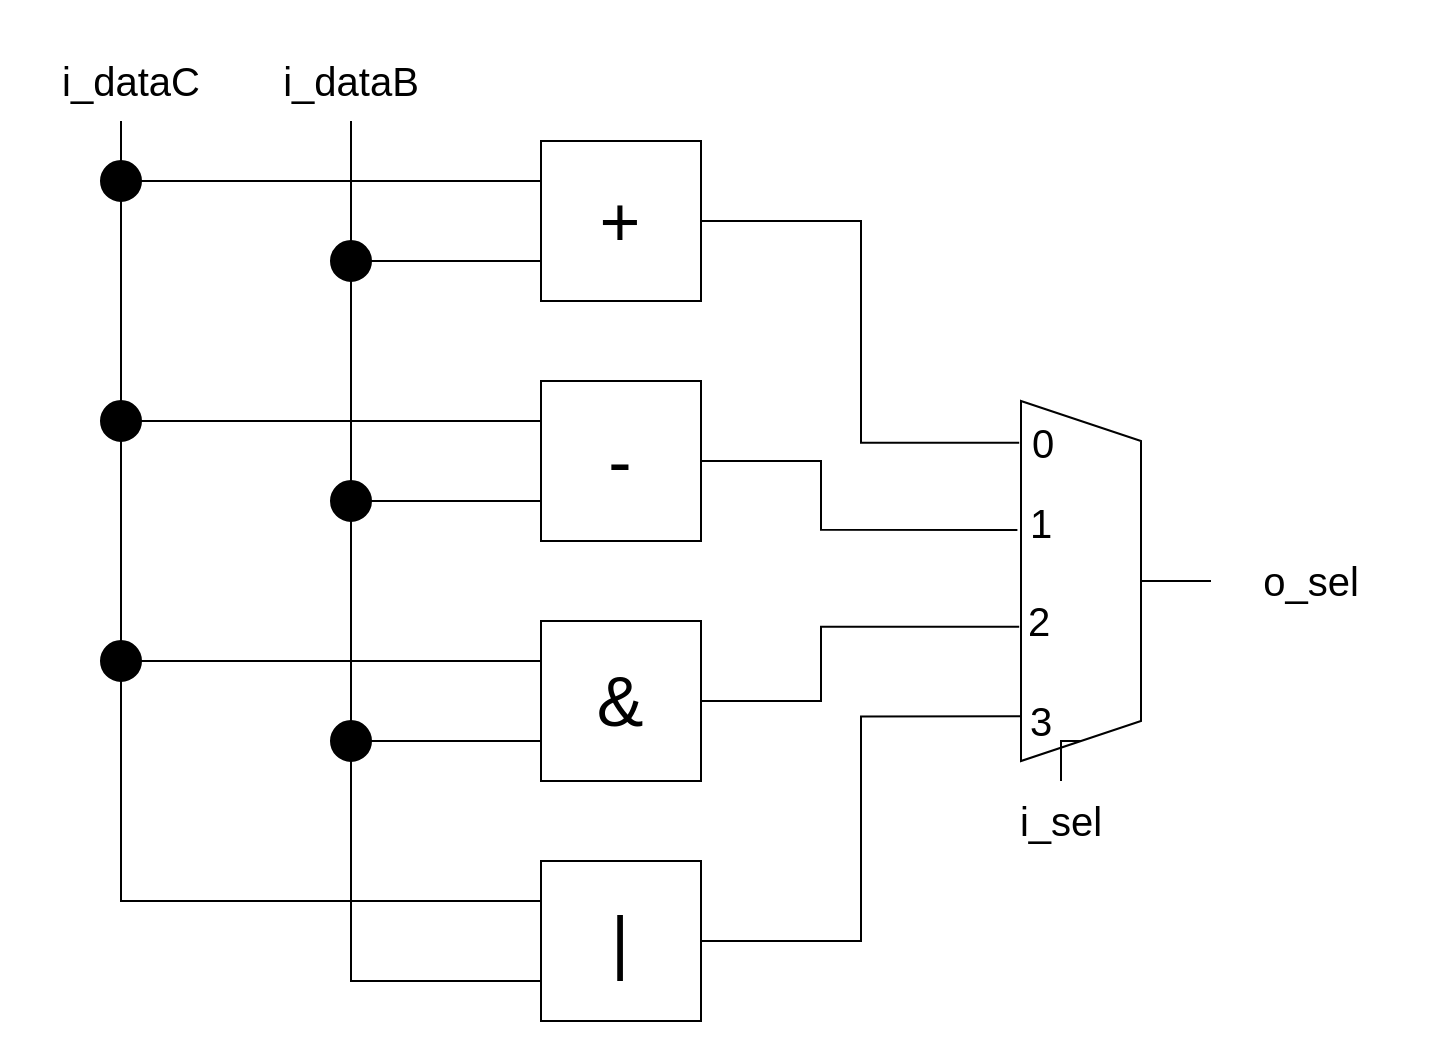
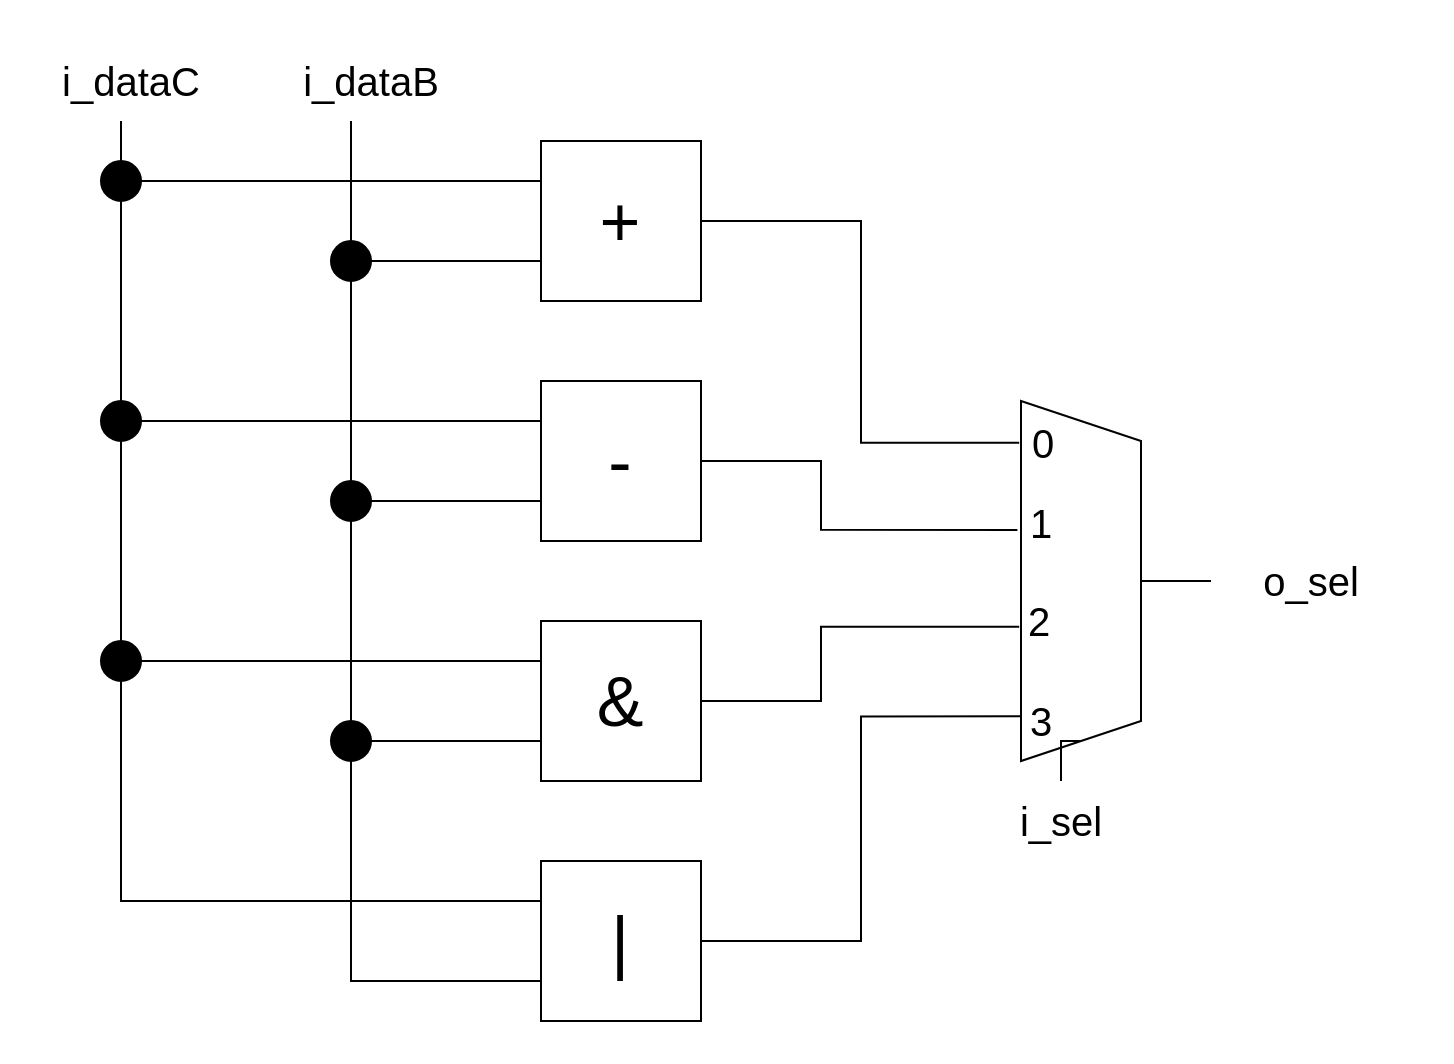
(351, 81) -> (371, 81)
